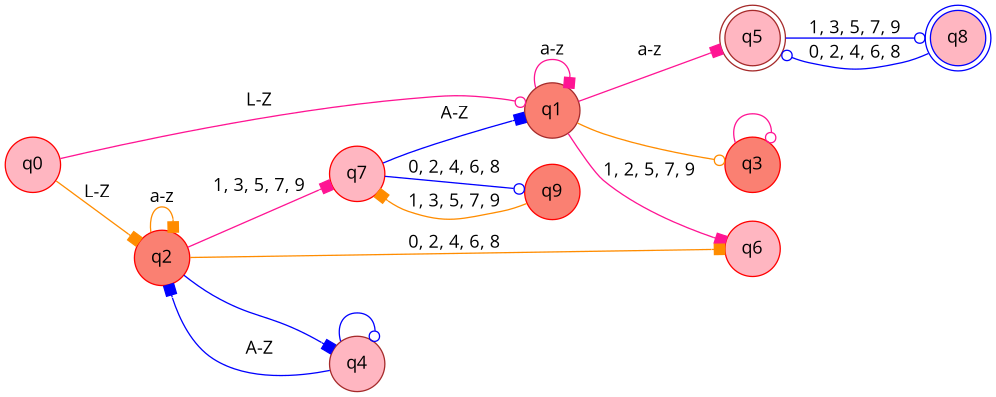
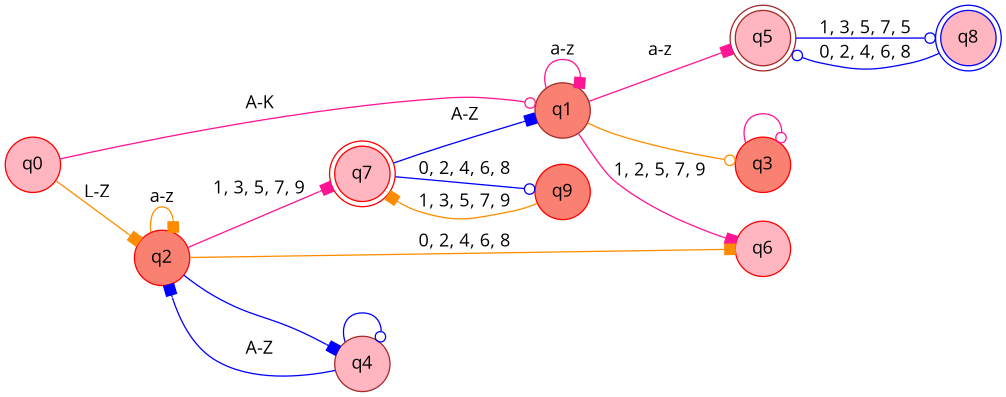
(855, 28) -> (866, 28)
(260, 101) -> (260, 103)
(357, 174) -> (362, 174)
